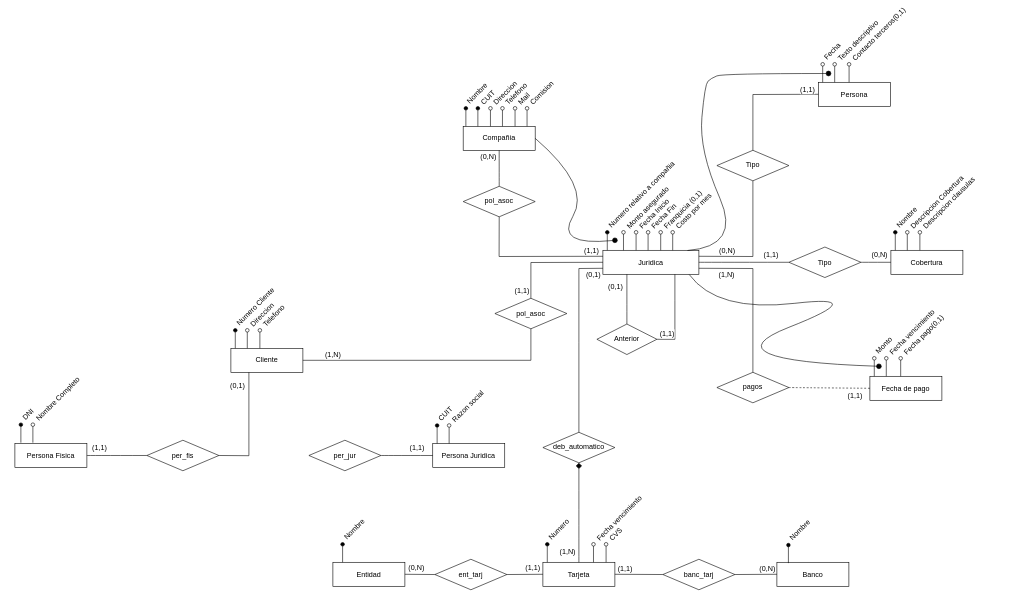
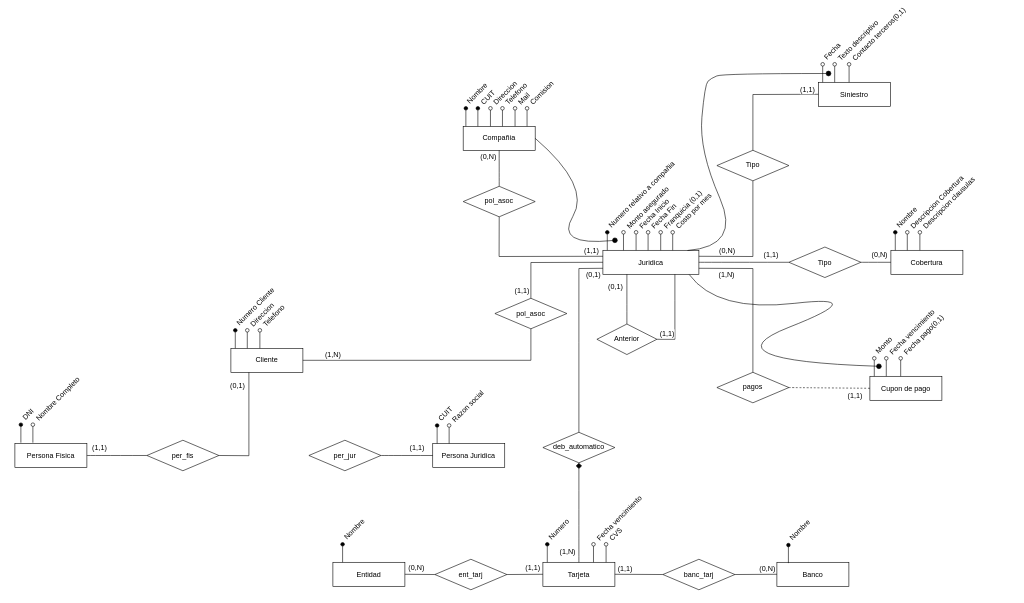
(854, 95) -> (854, 95)
(906, 389) -> (906, 389)
